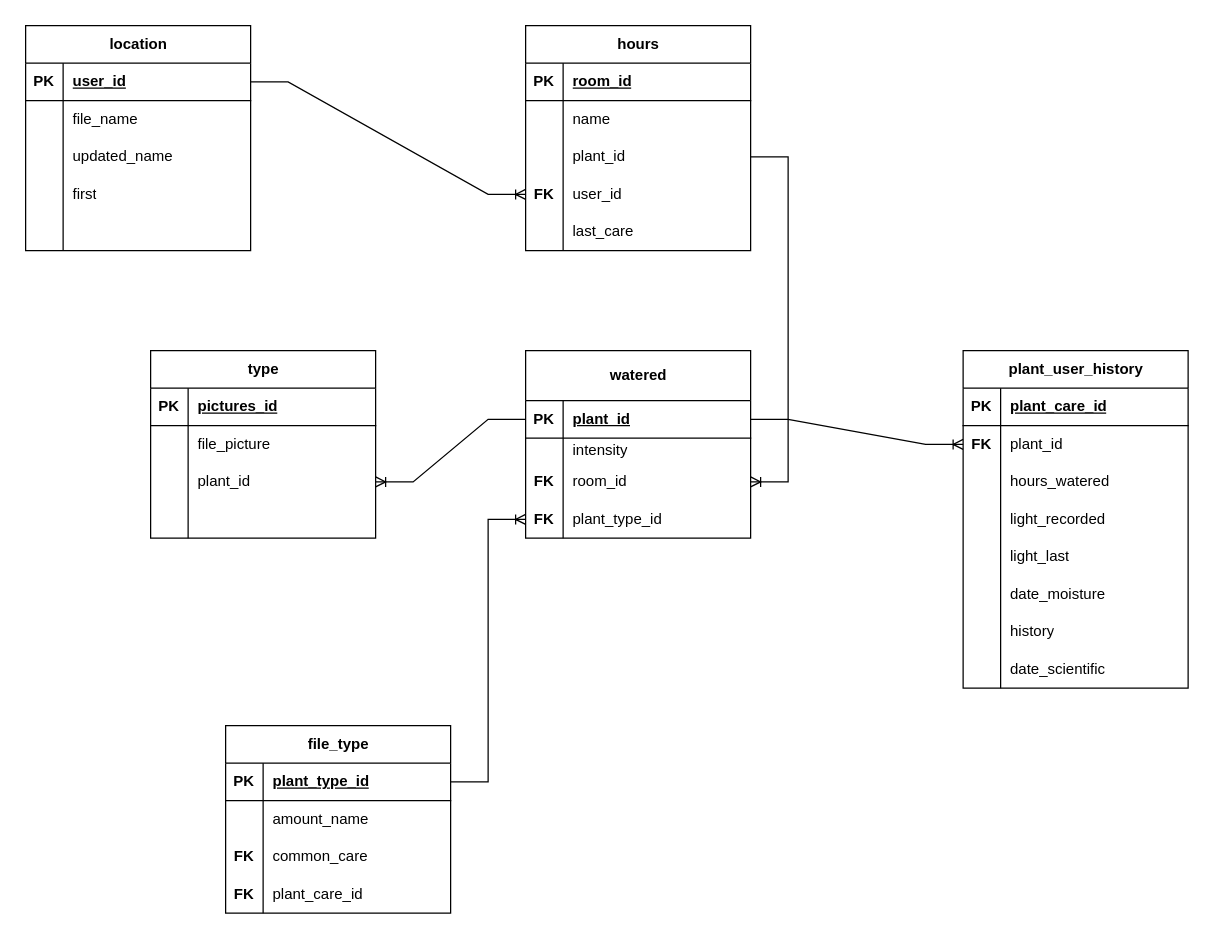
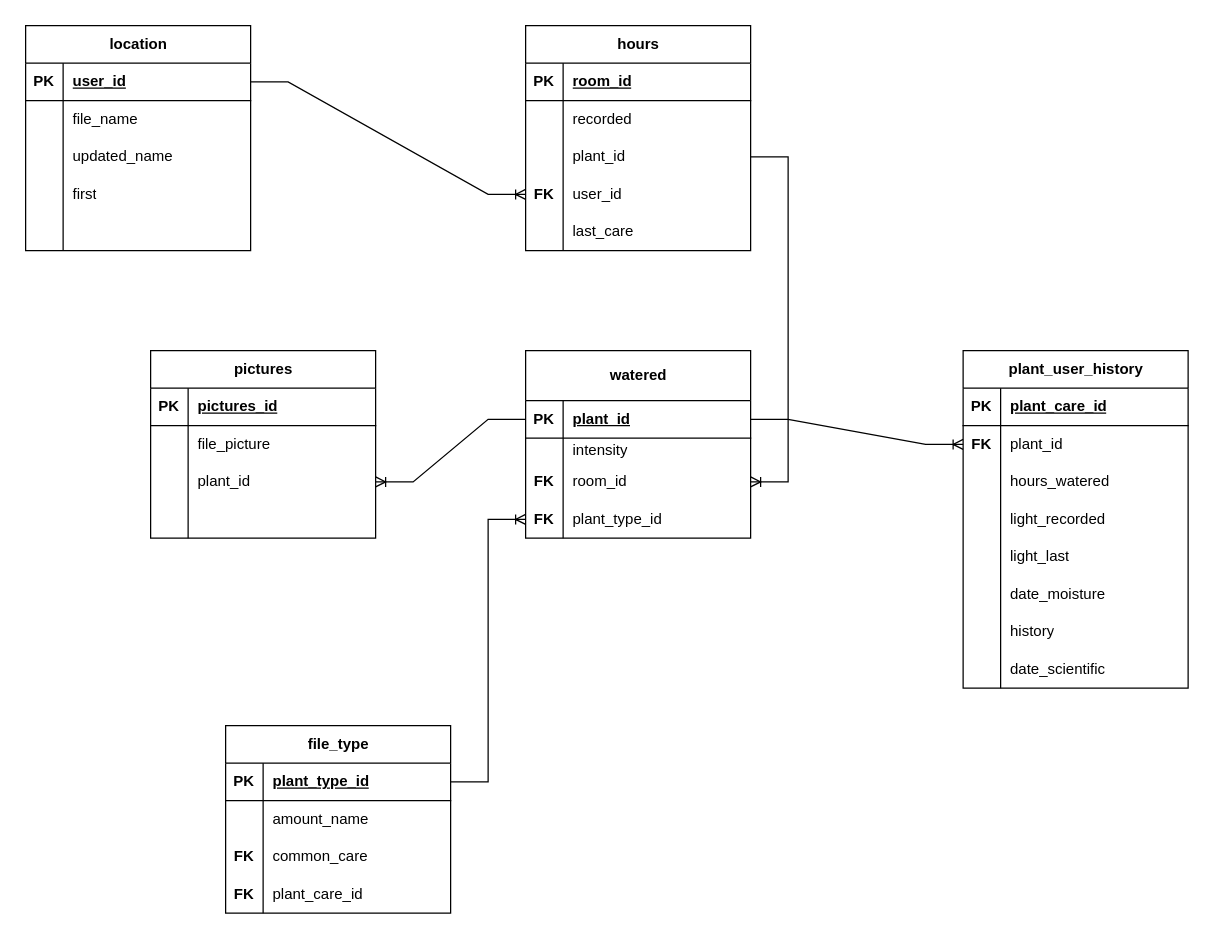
(590, 119) -> (607, 119)
(264, 369) -> (264, 369)
